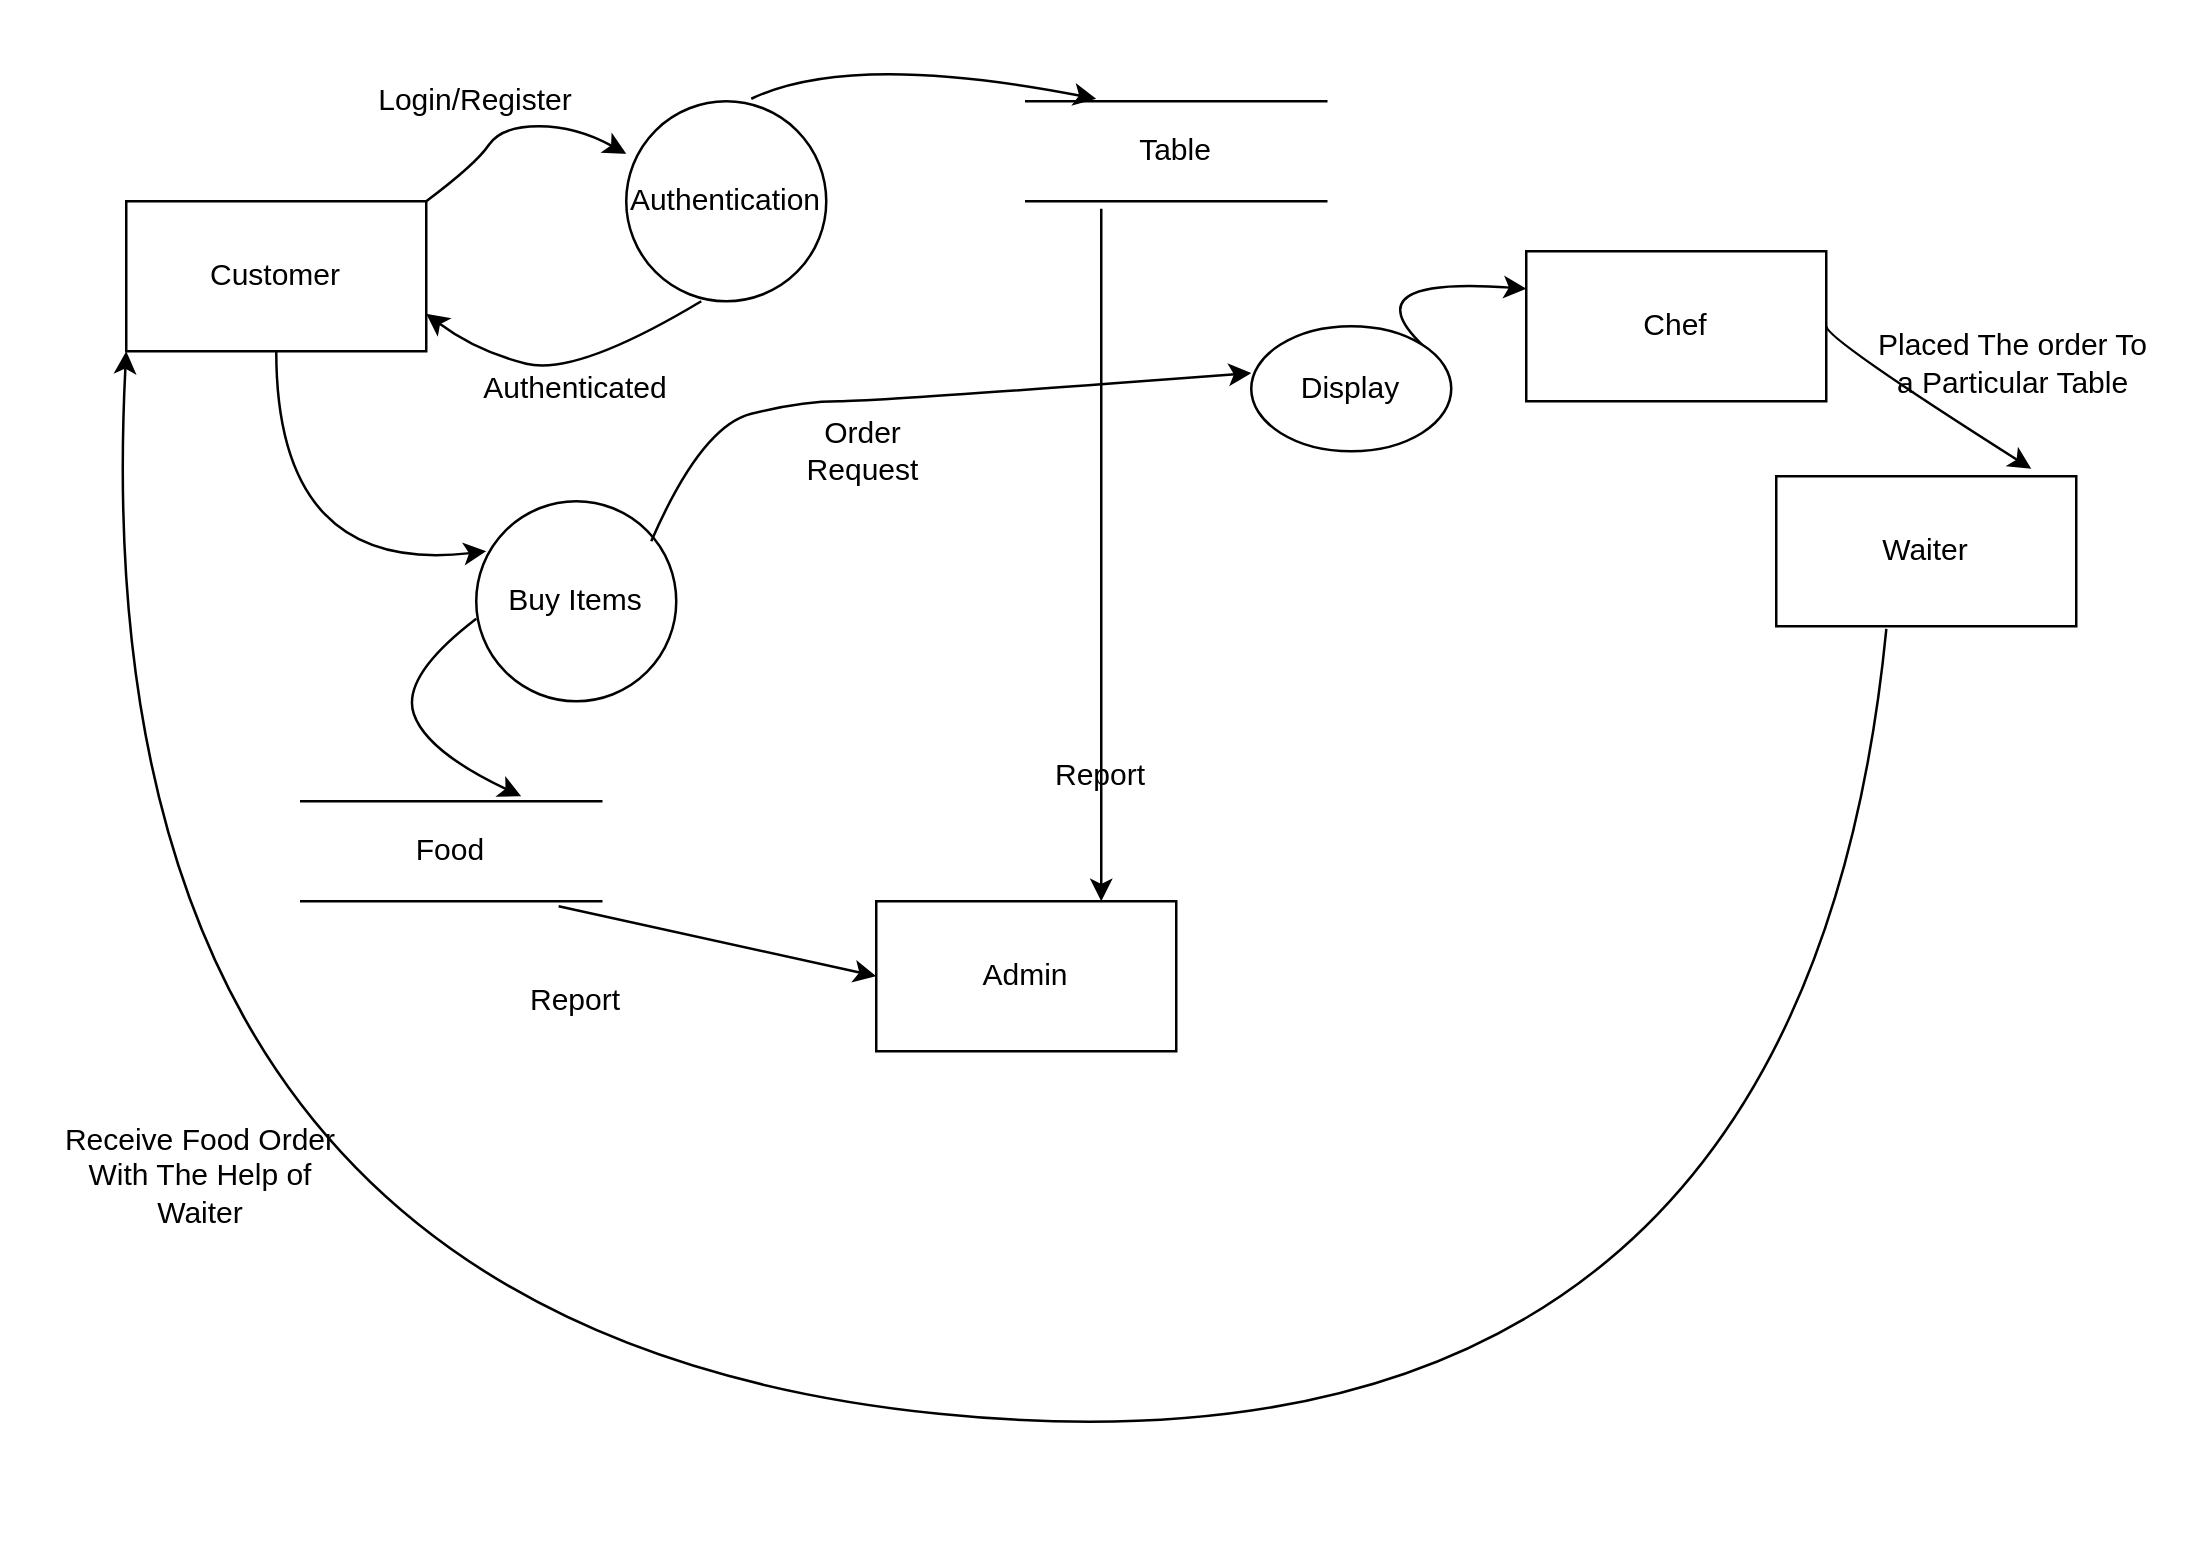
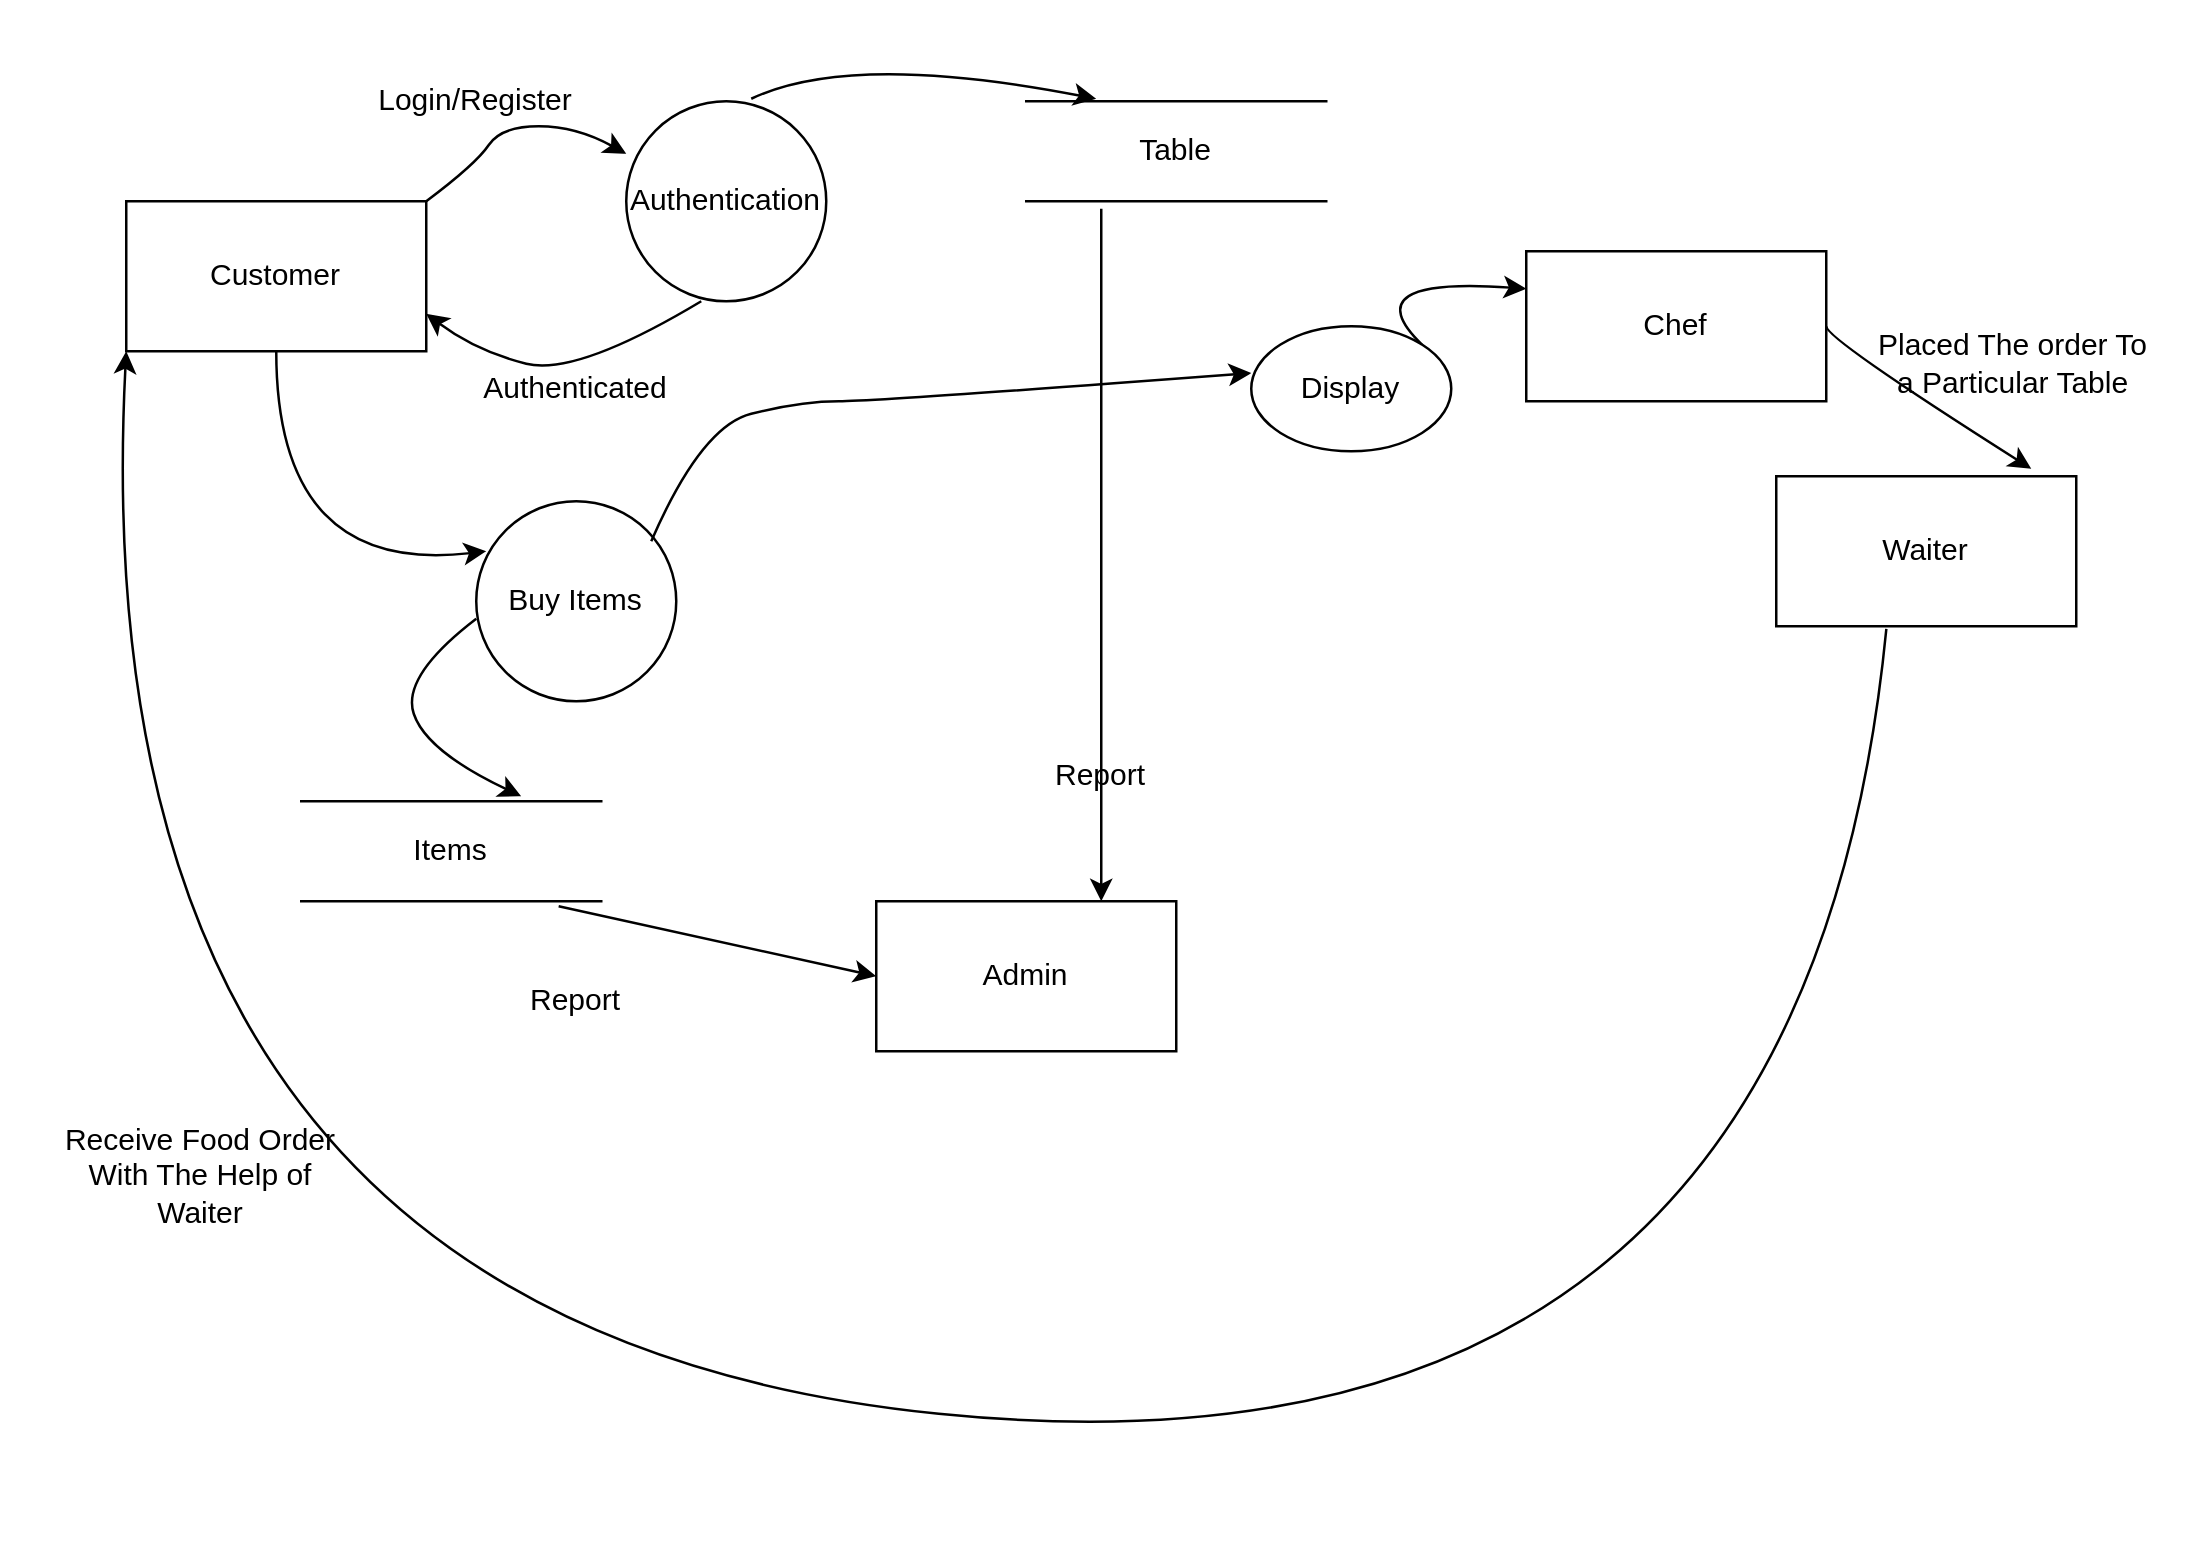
(864, 451) -> none
(451, 851) -> (451, 851)
